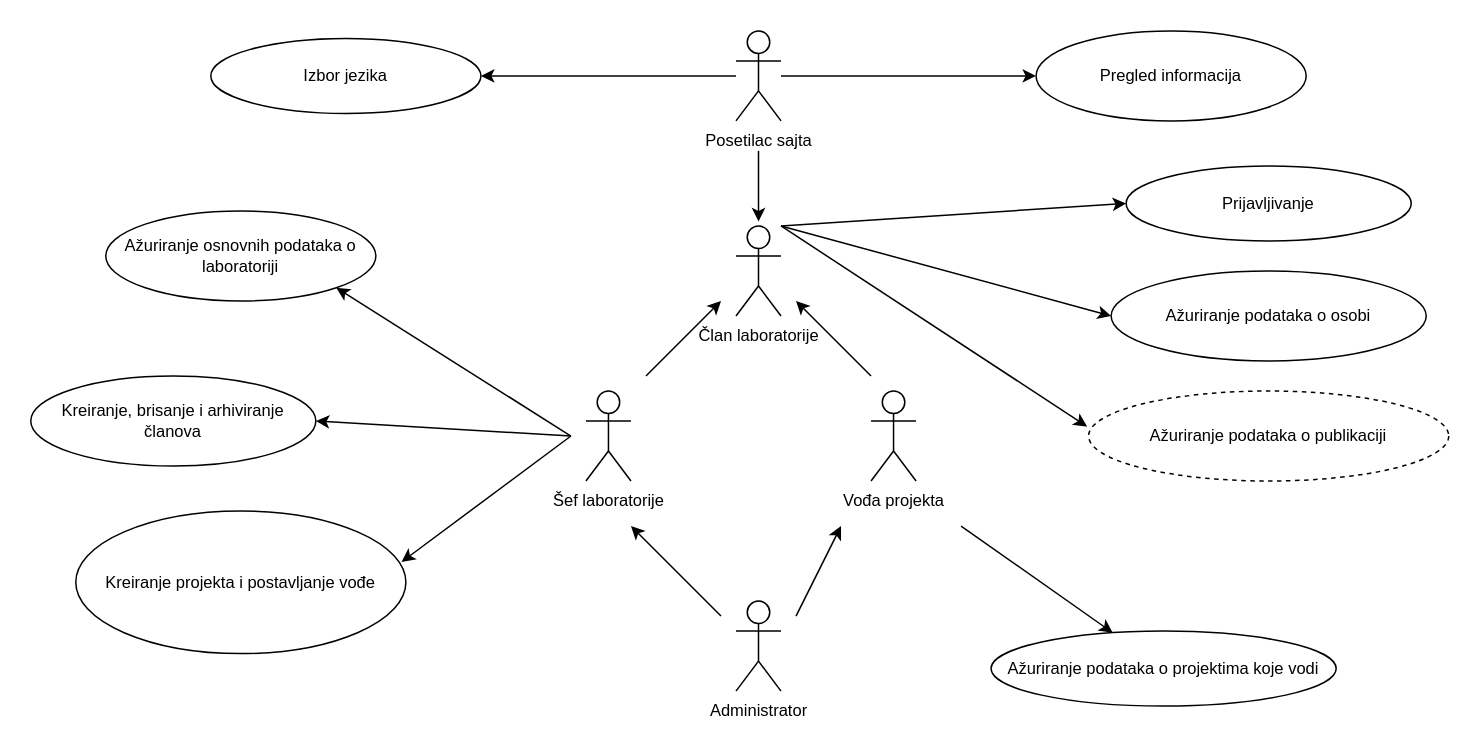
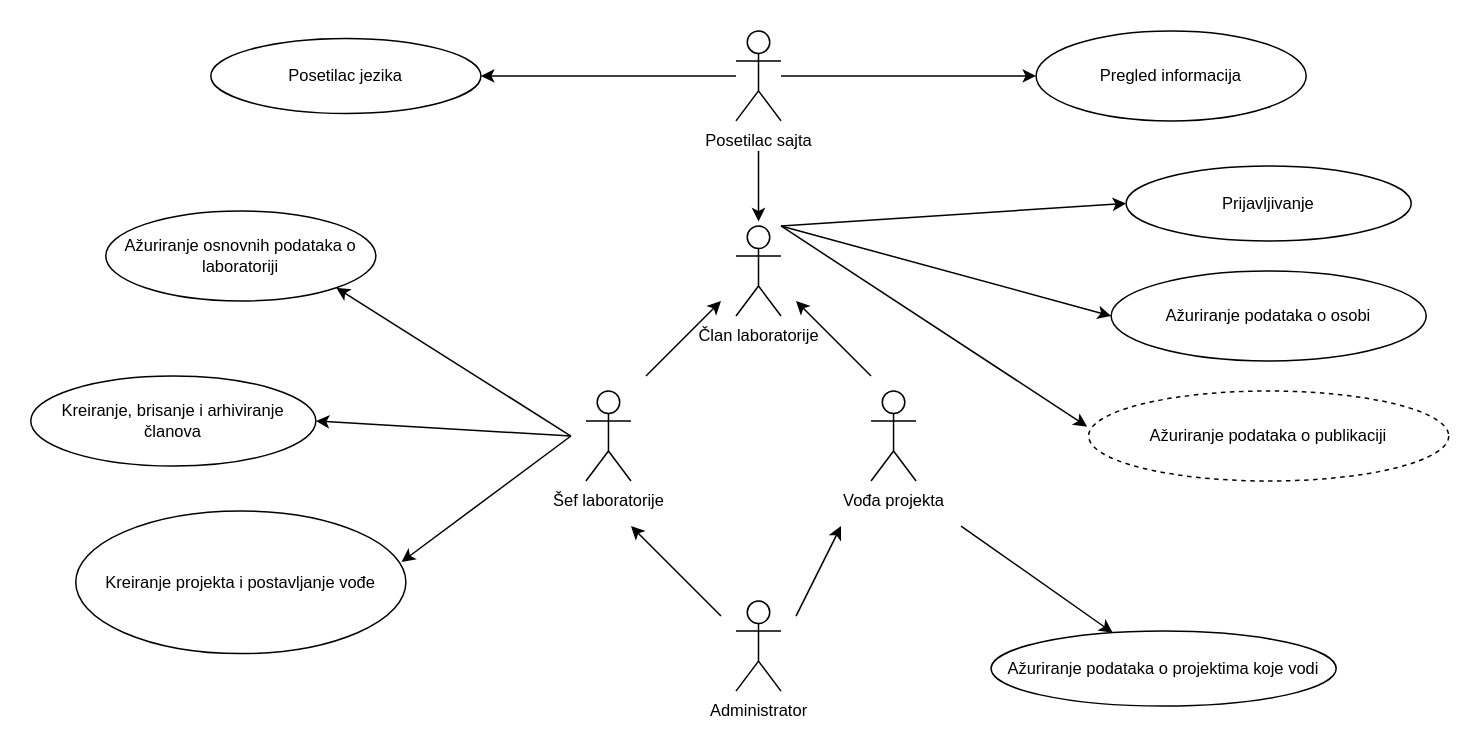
(346, 76) -> (346, 76)
